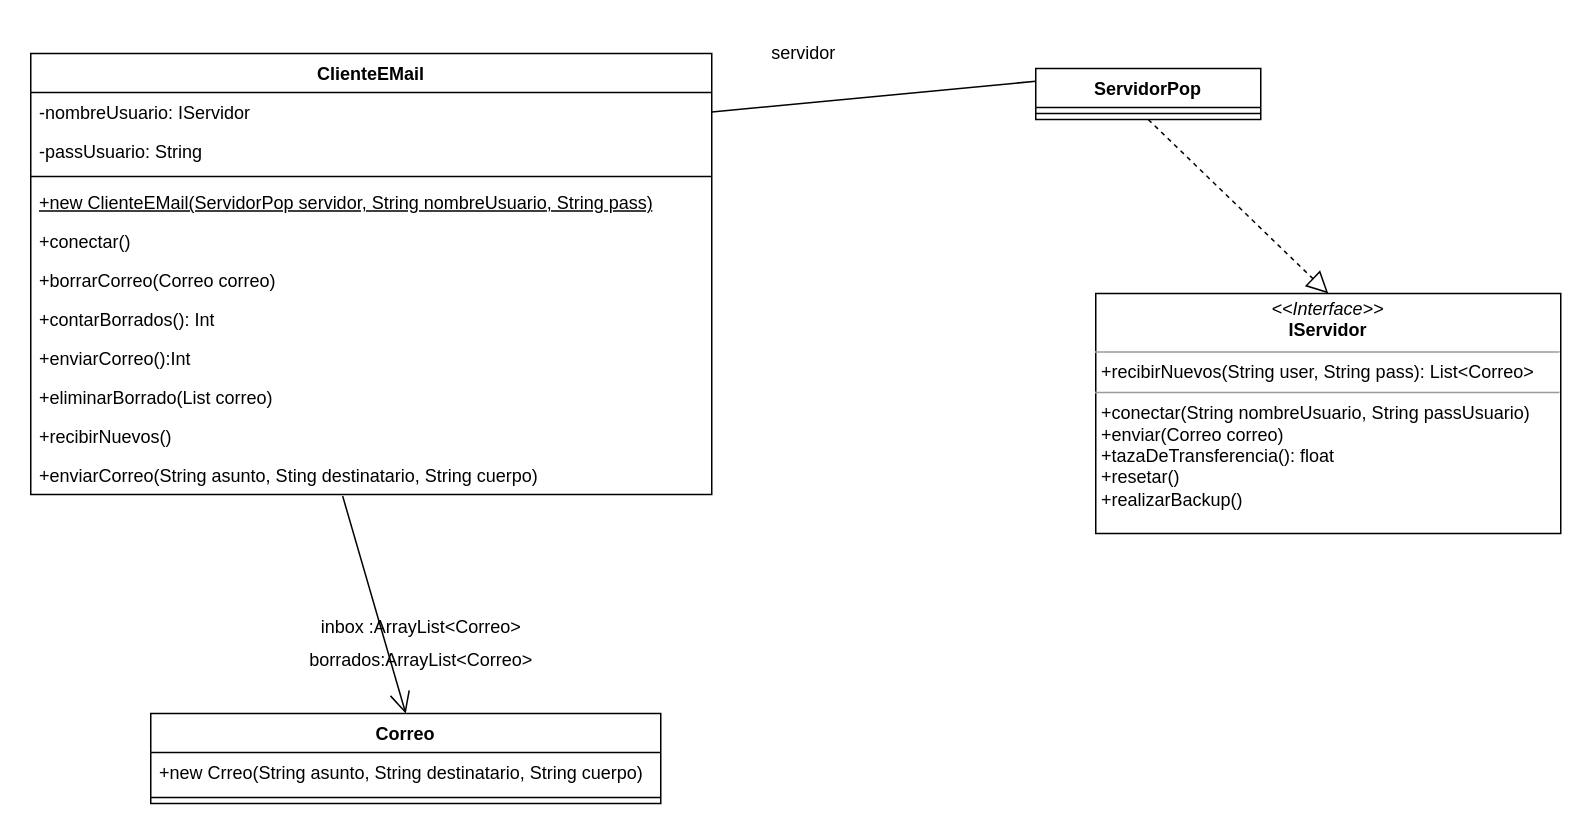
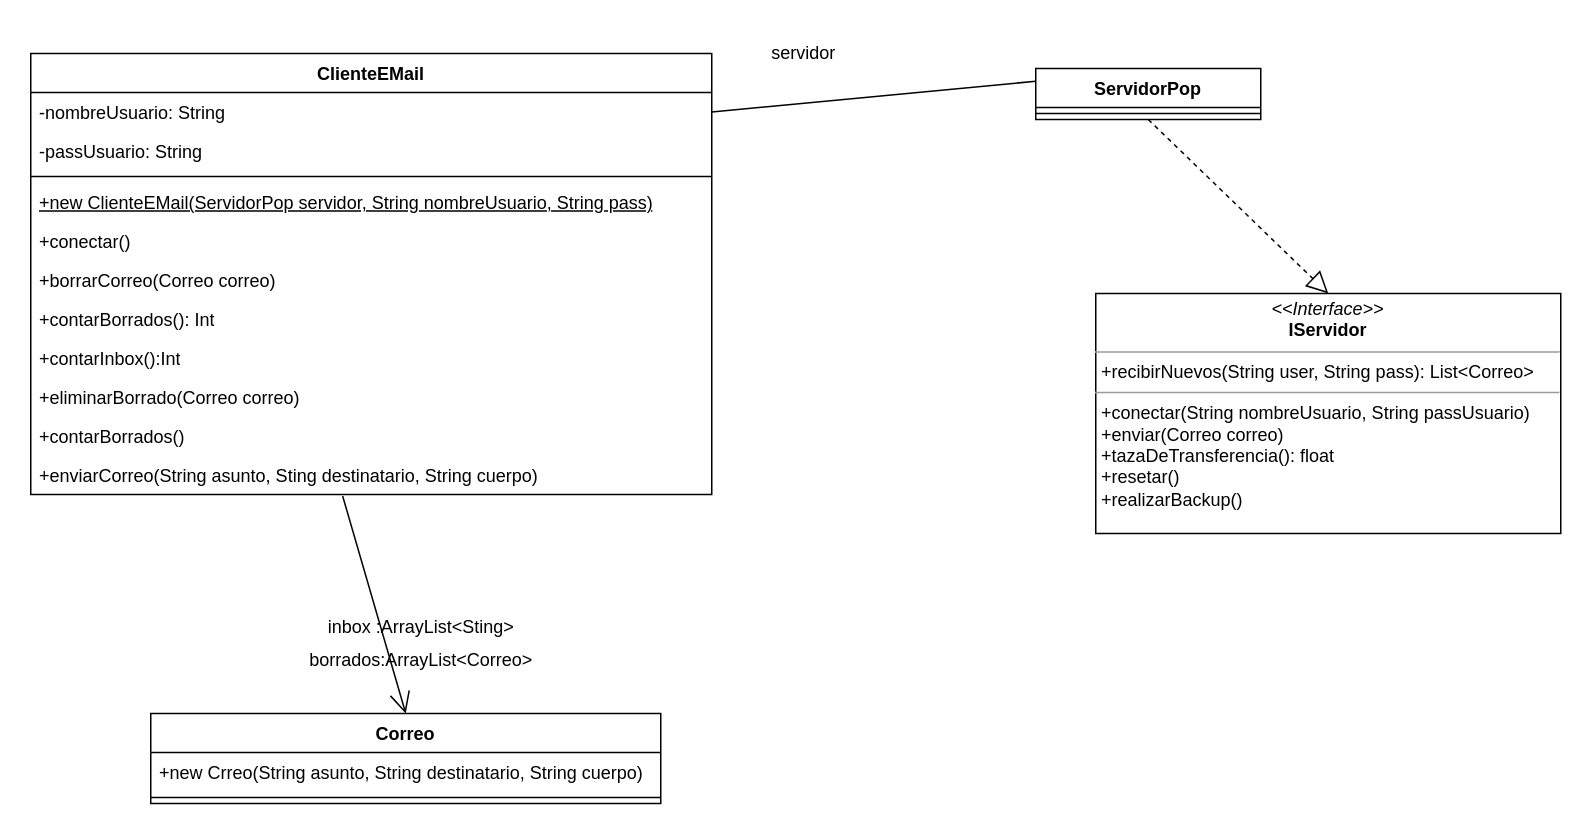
(156, 114) -> (141, 114)
(131, 360) -> (128, 360)
(174, 399) -> (187, 399)
(116, 438) -> (125, 438)
(422, 628) -> (422, 628)
